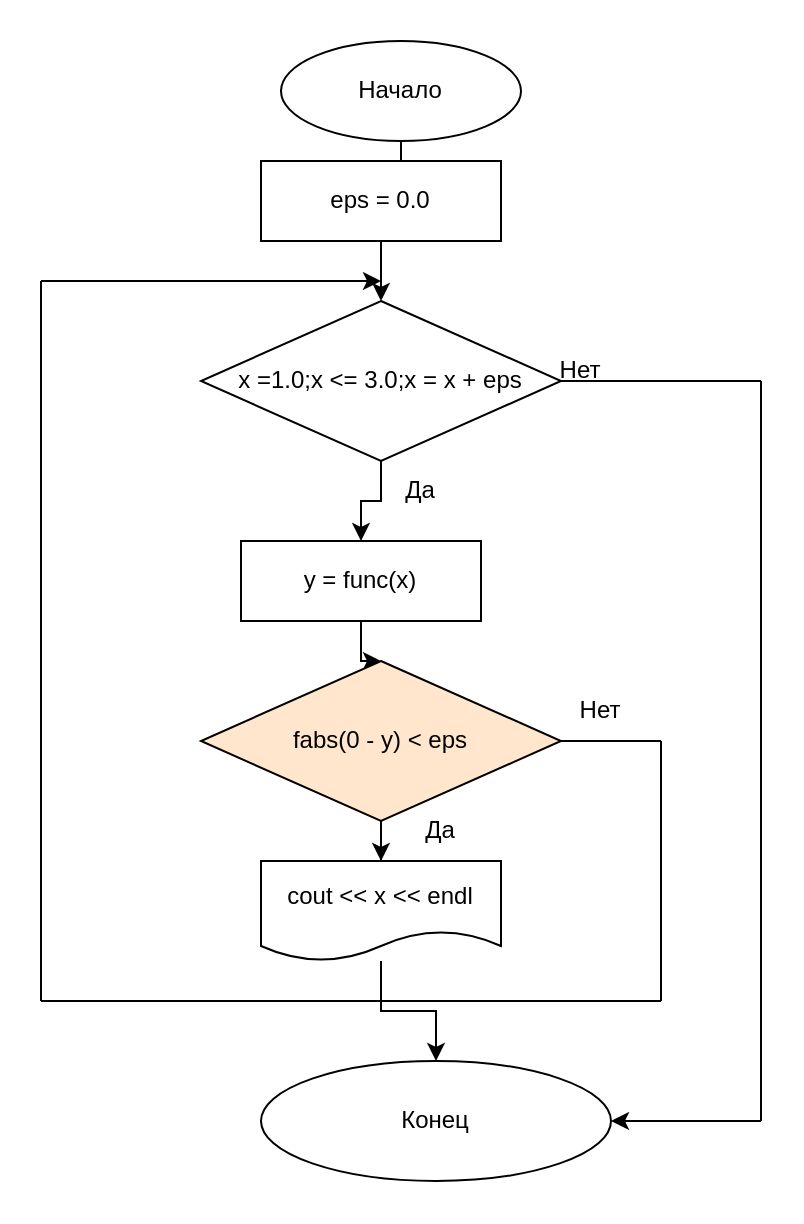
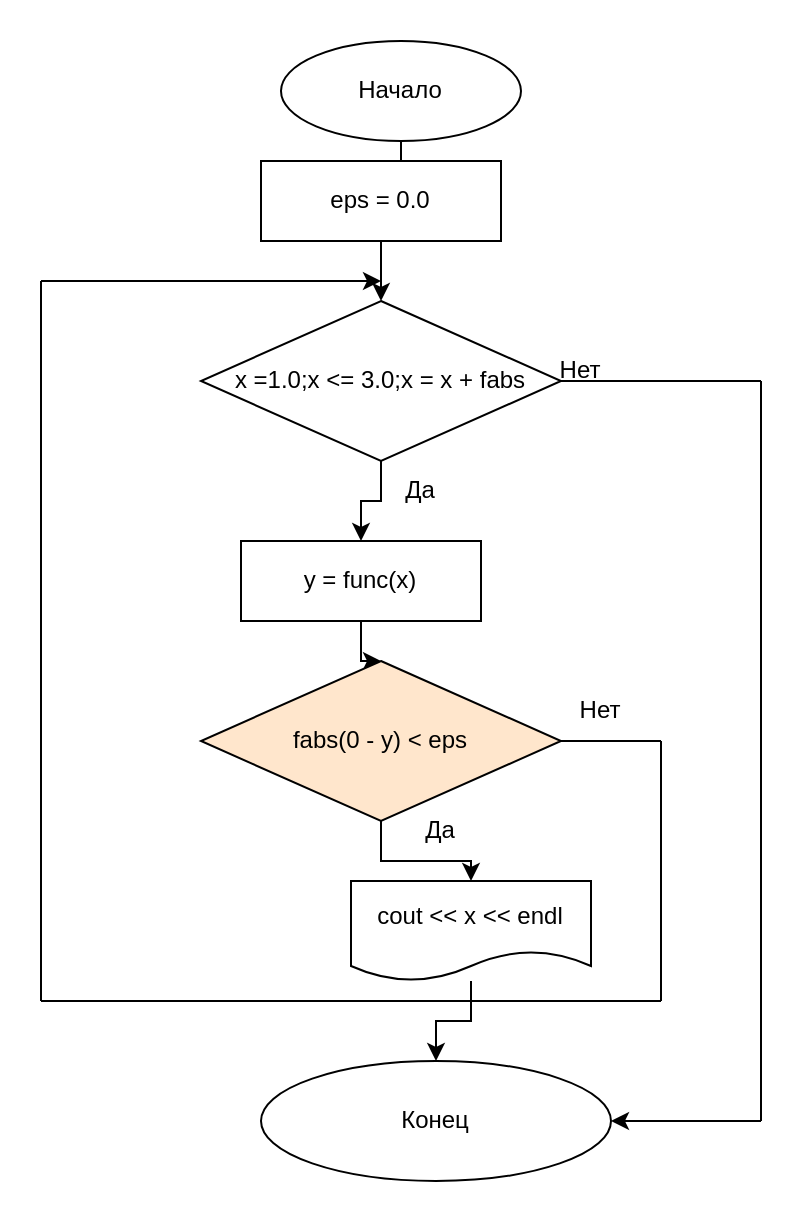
(381, 381) -> (381, 381)
(381, 911) -> (471, 931)
